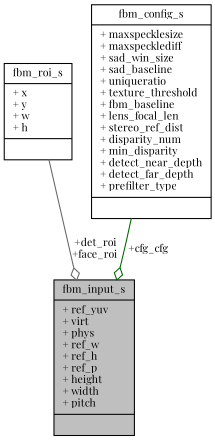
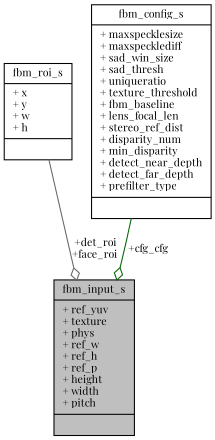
(137, 70) -> (132, 70)
(76, 322) -> (85, 322)
